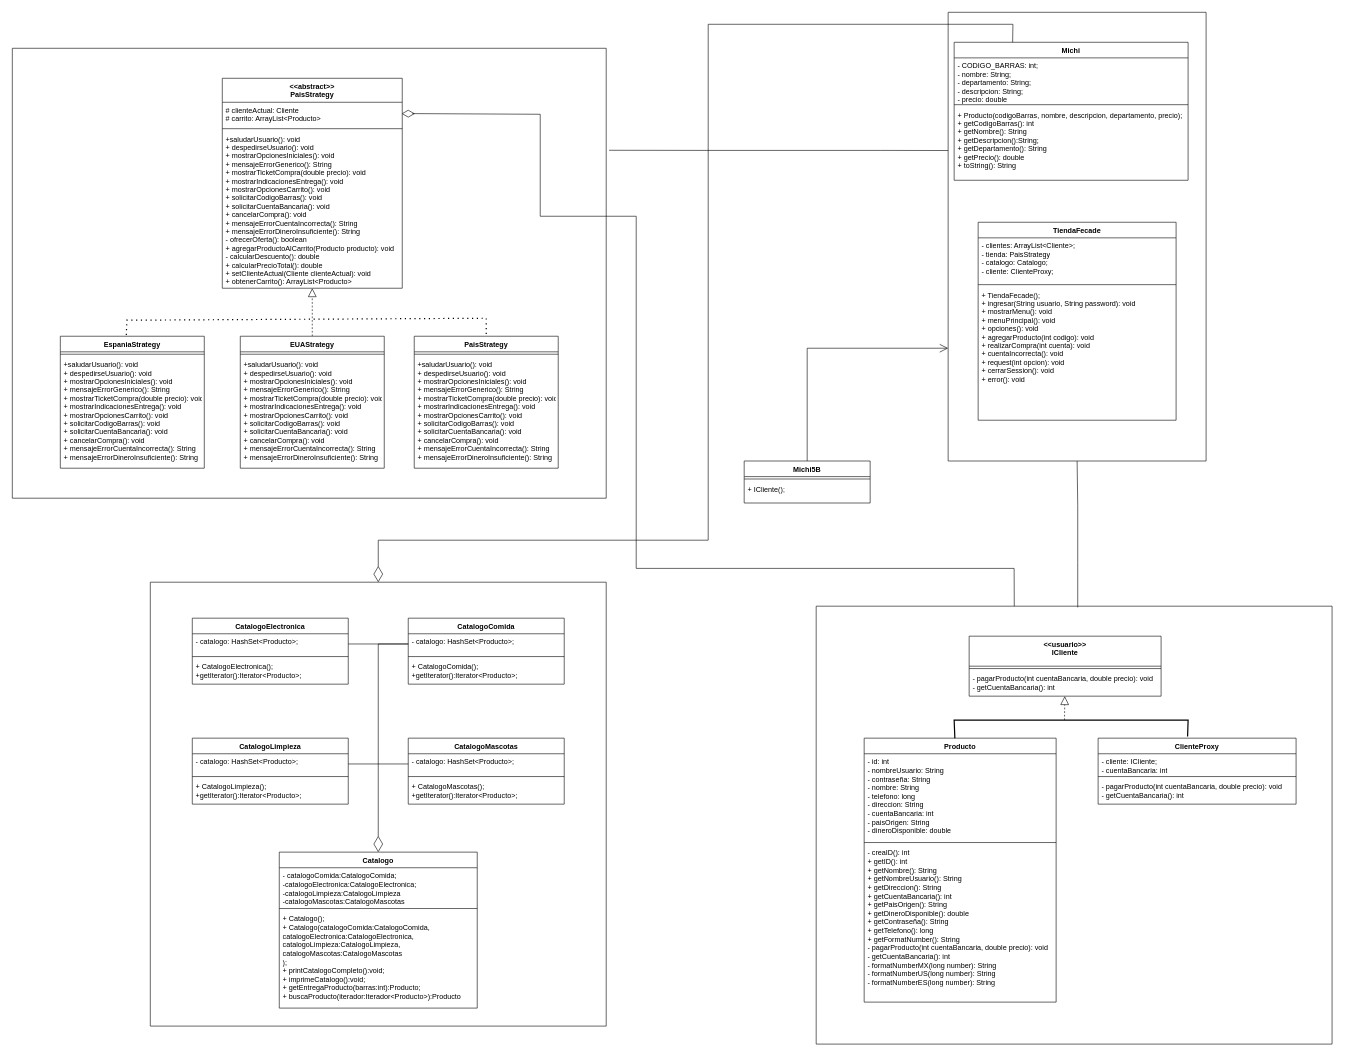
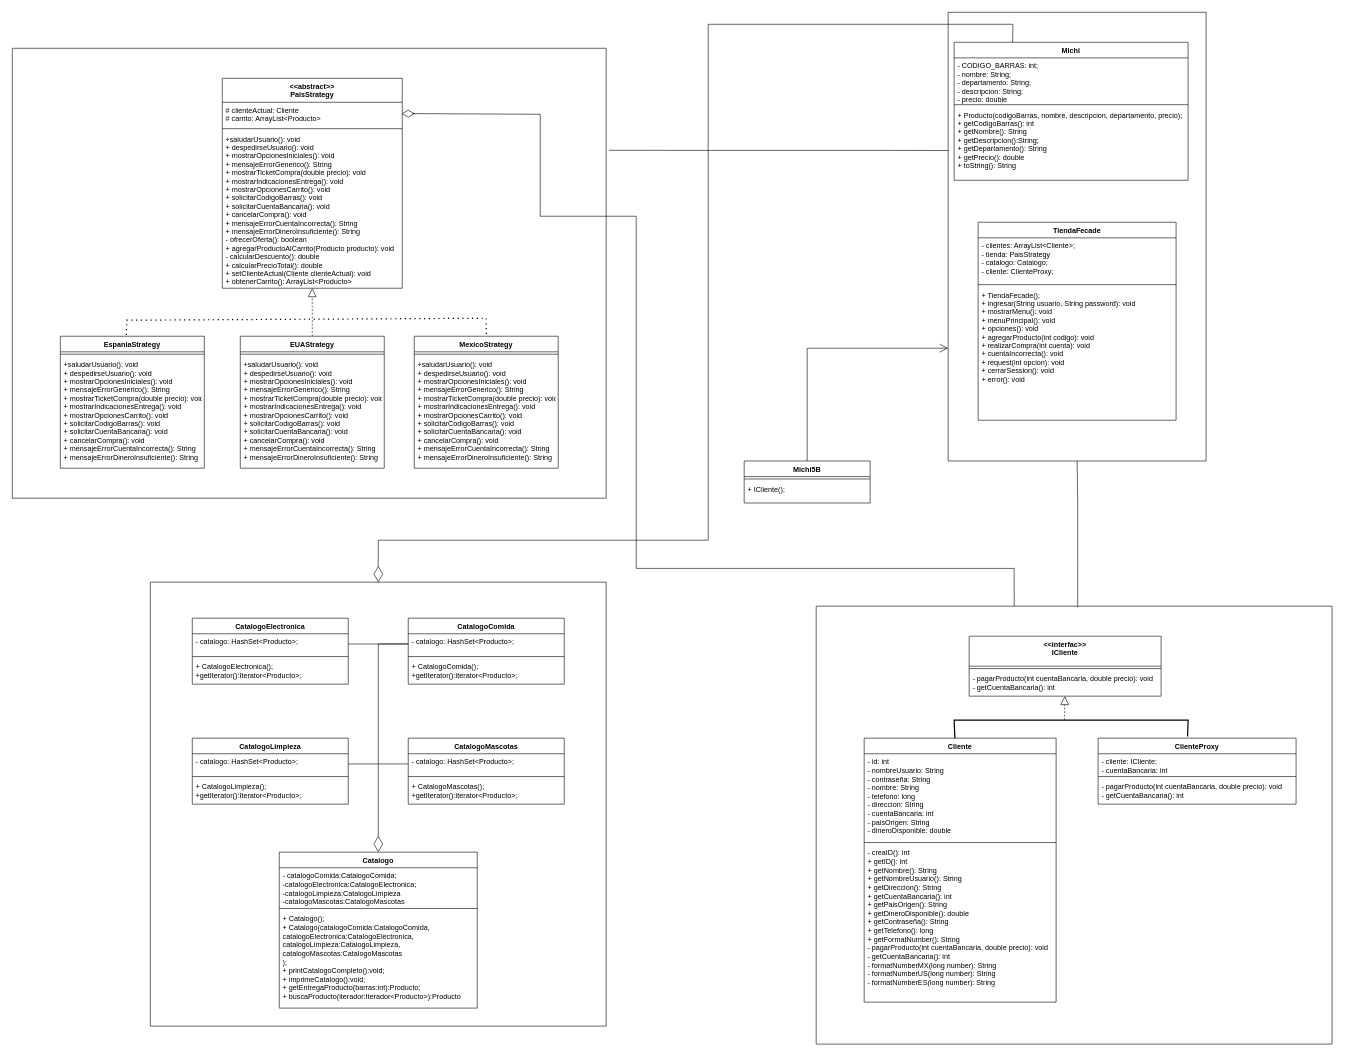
(486, 344) -> (486, 344)
(1065, 649) -> (1065, 649)
(960, 747) -> (960, 747)
